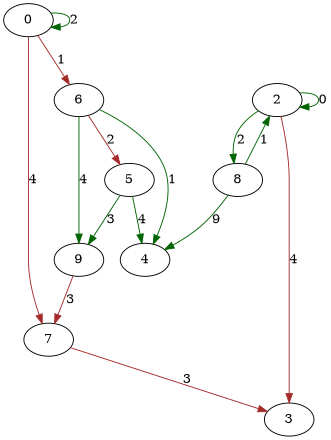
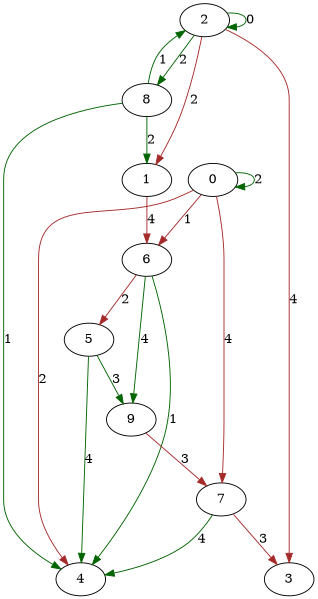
none -> (147, 180)
(217, 220) -> (8, 340)
none -> (39, 319)
none -> (170, 554)
